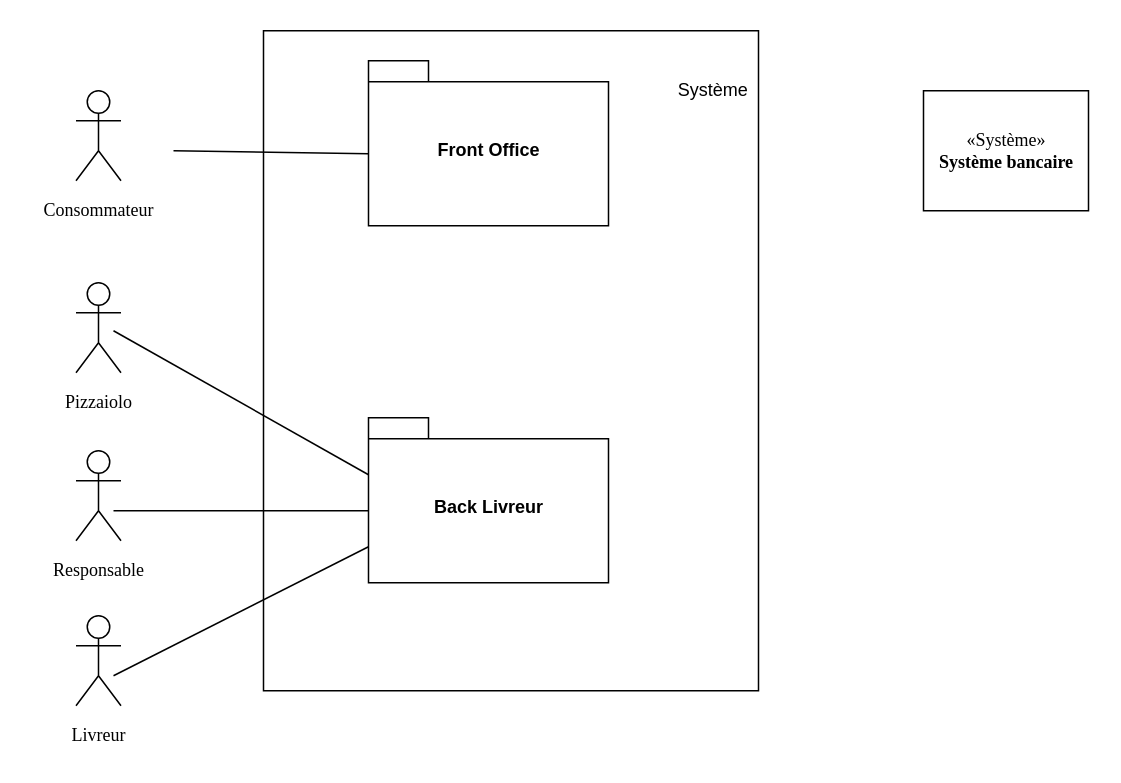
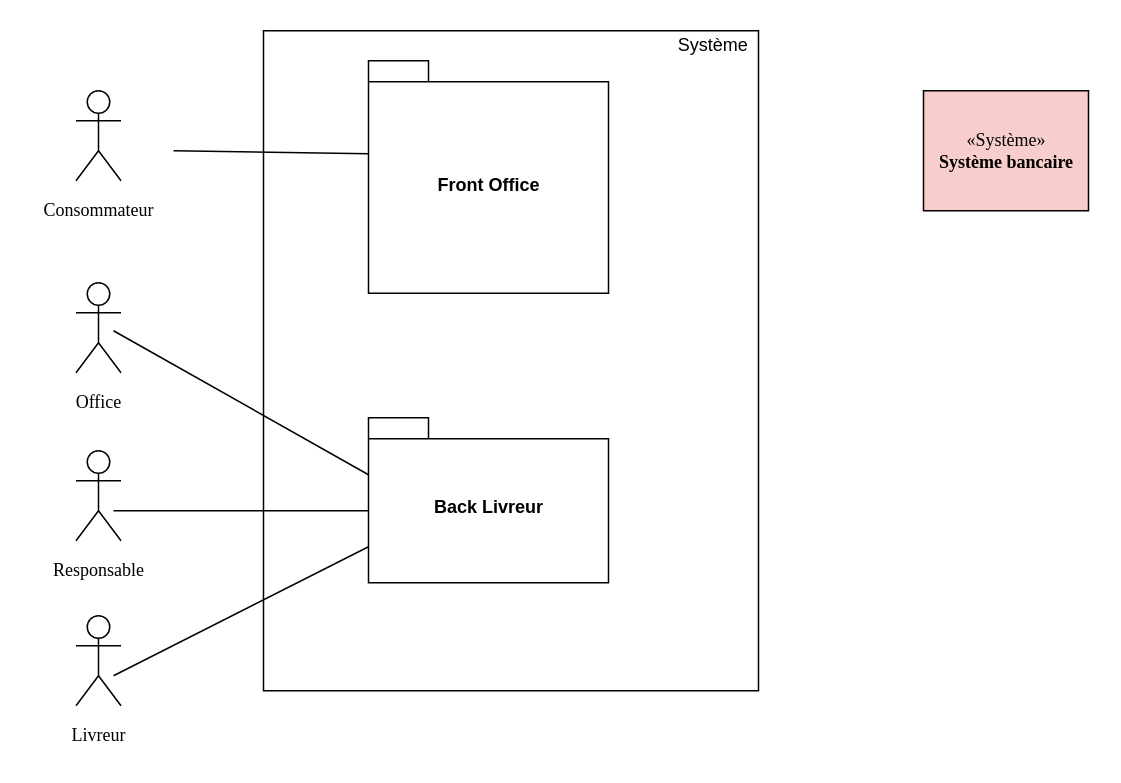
(713, 91) -> (713, 46)
(488, 143) -> (488, 177)
(1006, 151) -> (1006, 151)
(99, 403) -> (99, 403)
